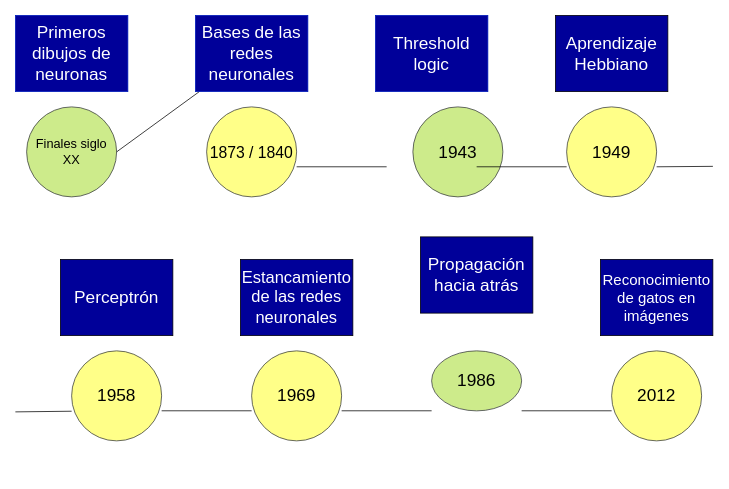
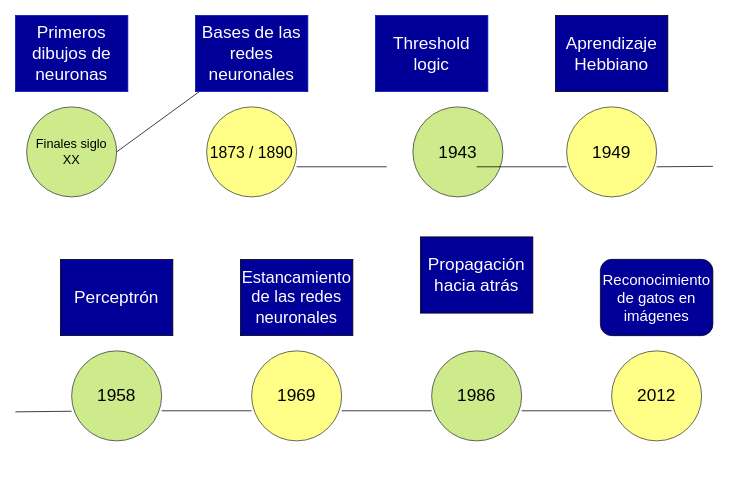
(252, 152) -> (252, 152)
(657, 297) -> (657, 297)
(477, 381) -> (477, 396)
(117, 396) -> (117, 396)
